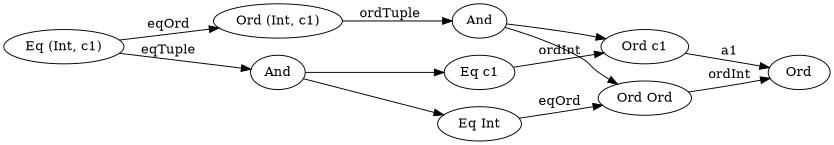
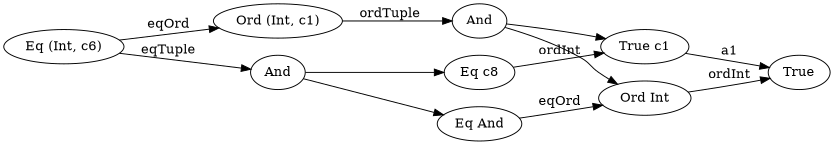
(64, 47) -> (64, 47)
(645, 47) -> (645, 47)
(480, 72) -> (480, 72)
(799, 72) -> (799, 72)
(645, 98) -> (645, 98)
(480, 124) -> (480, 124)
